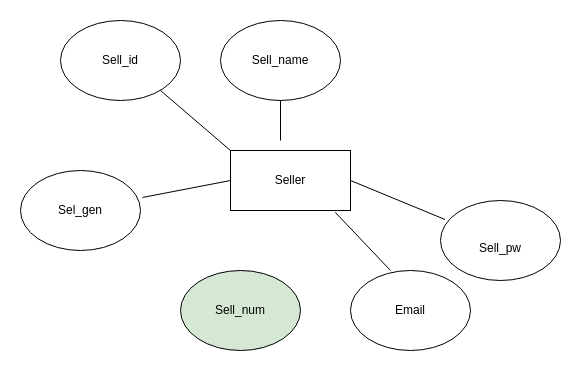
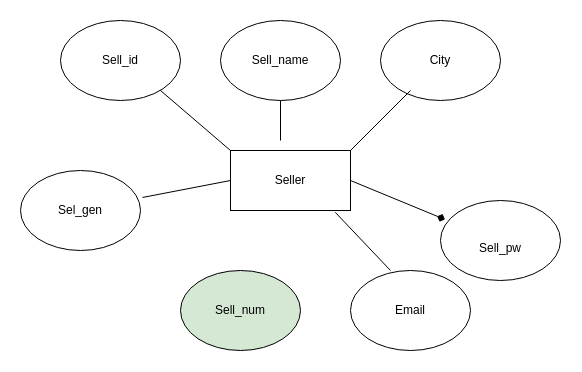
none -> (441, 61)
none -> (381, 121)
(440, 218) -> (437, 216)
